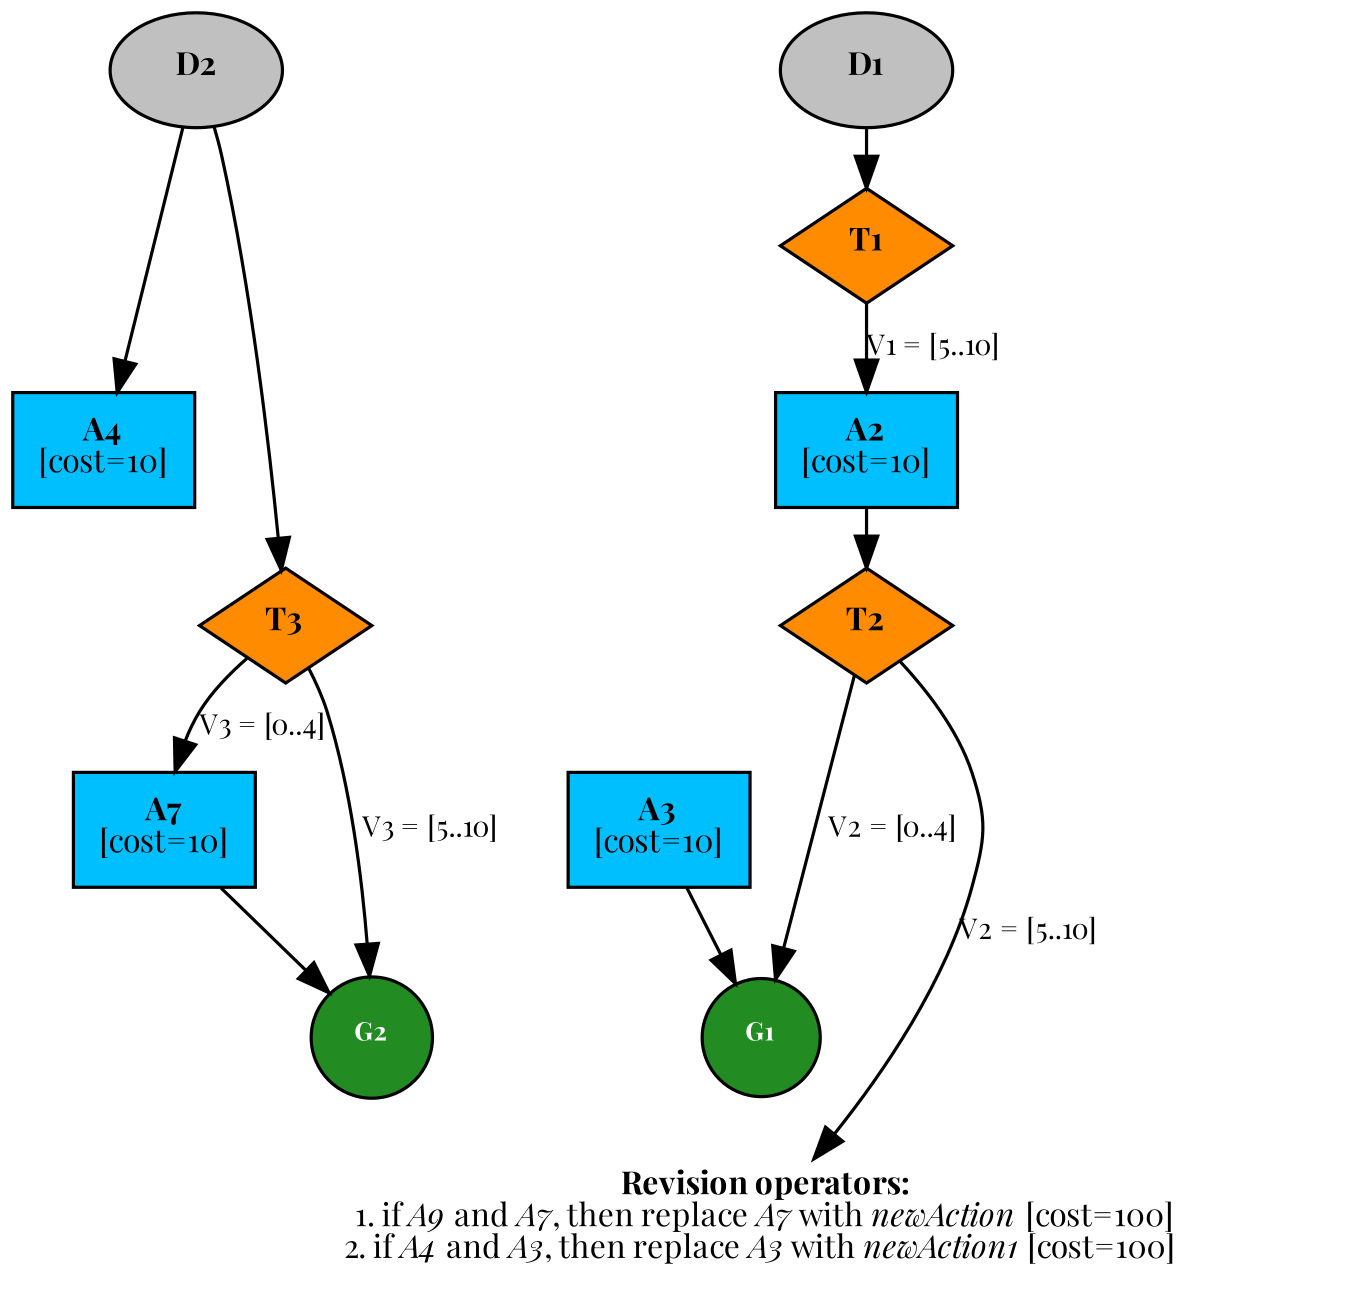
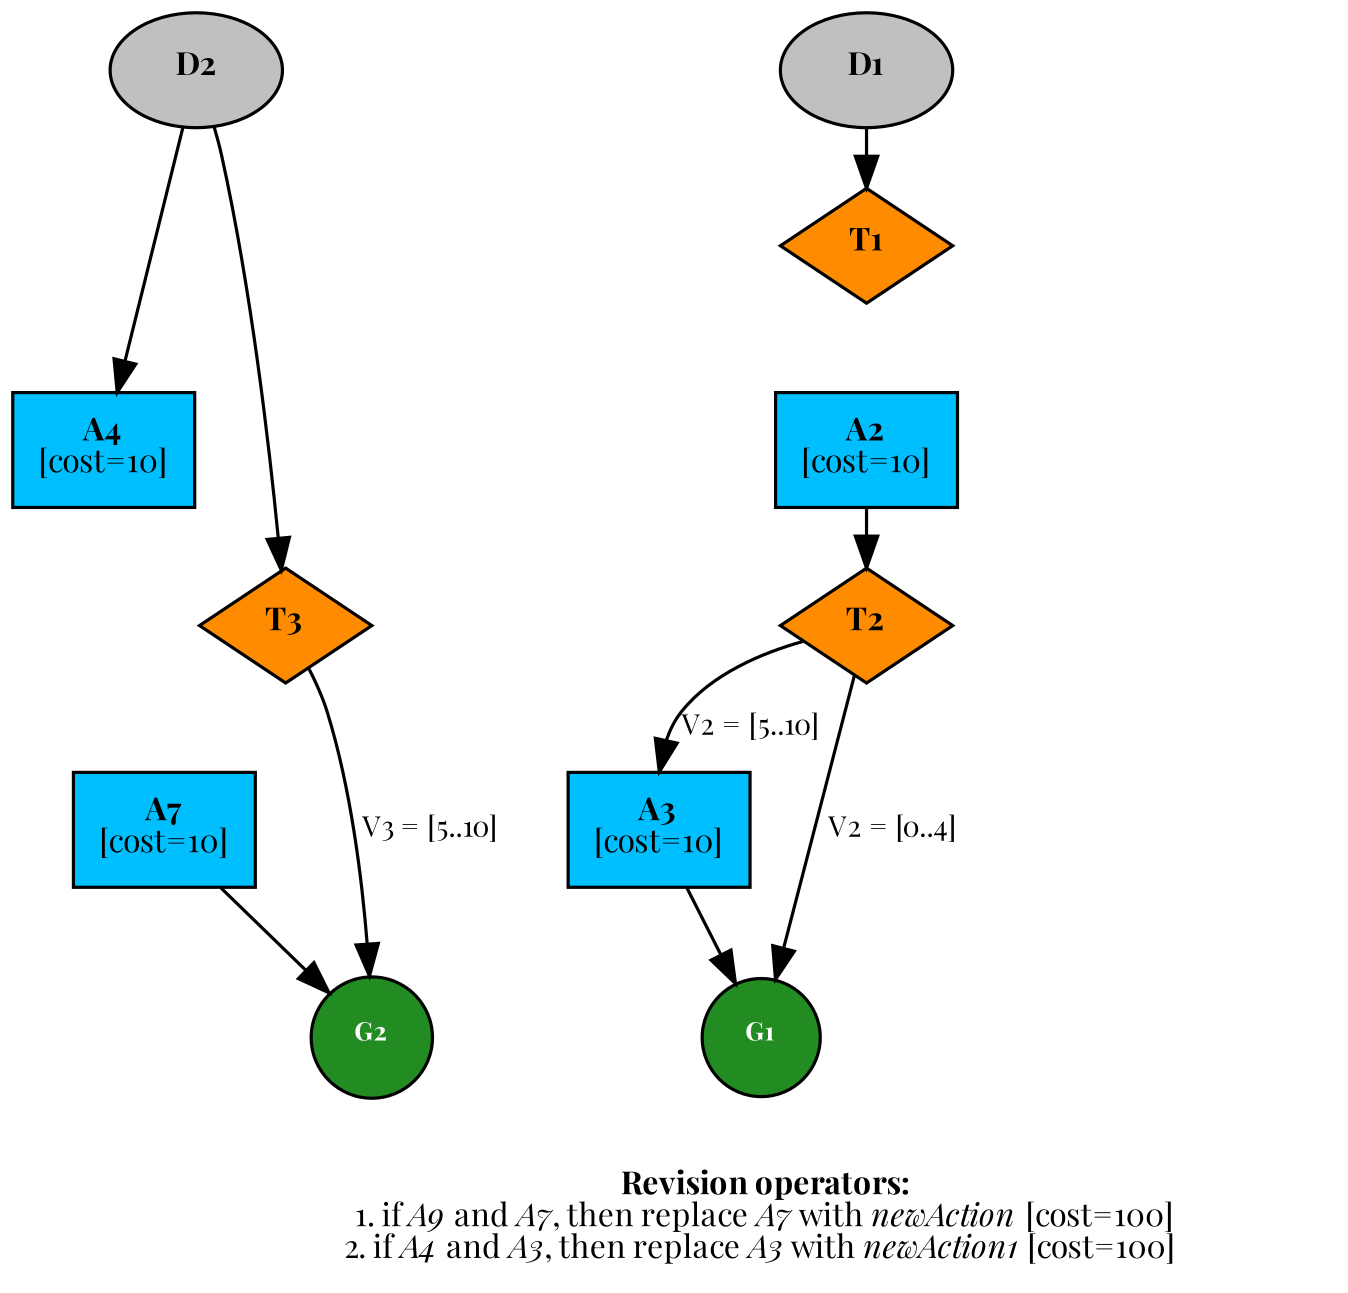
(867, 332) -> none
(211, 696) -> none
(967, 903) -> (723, 676)
